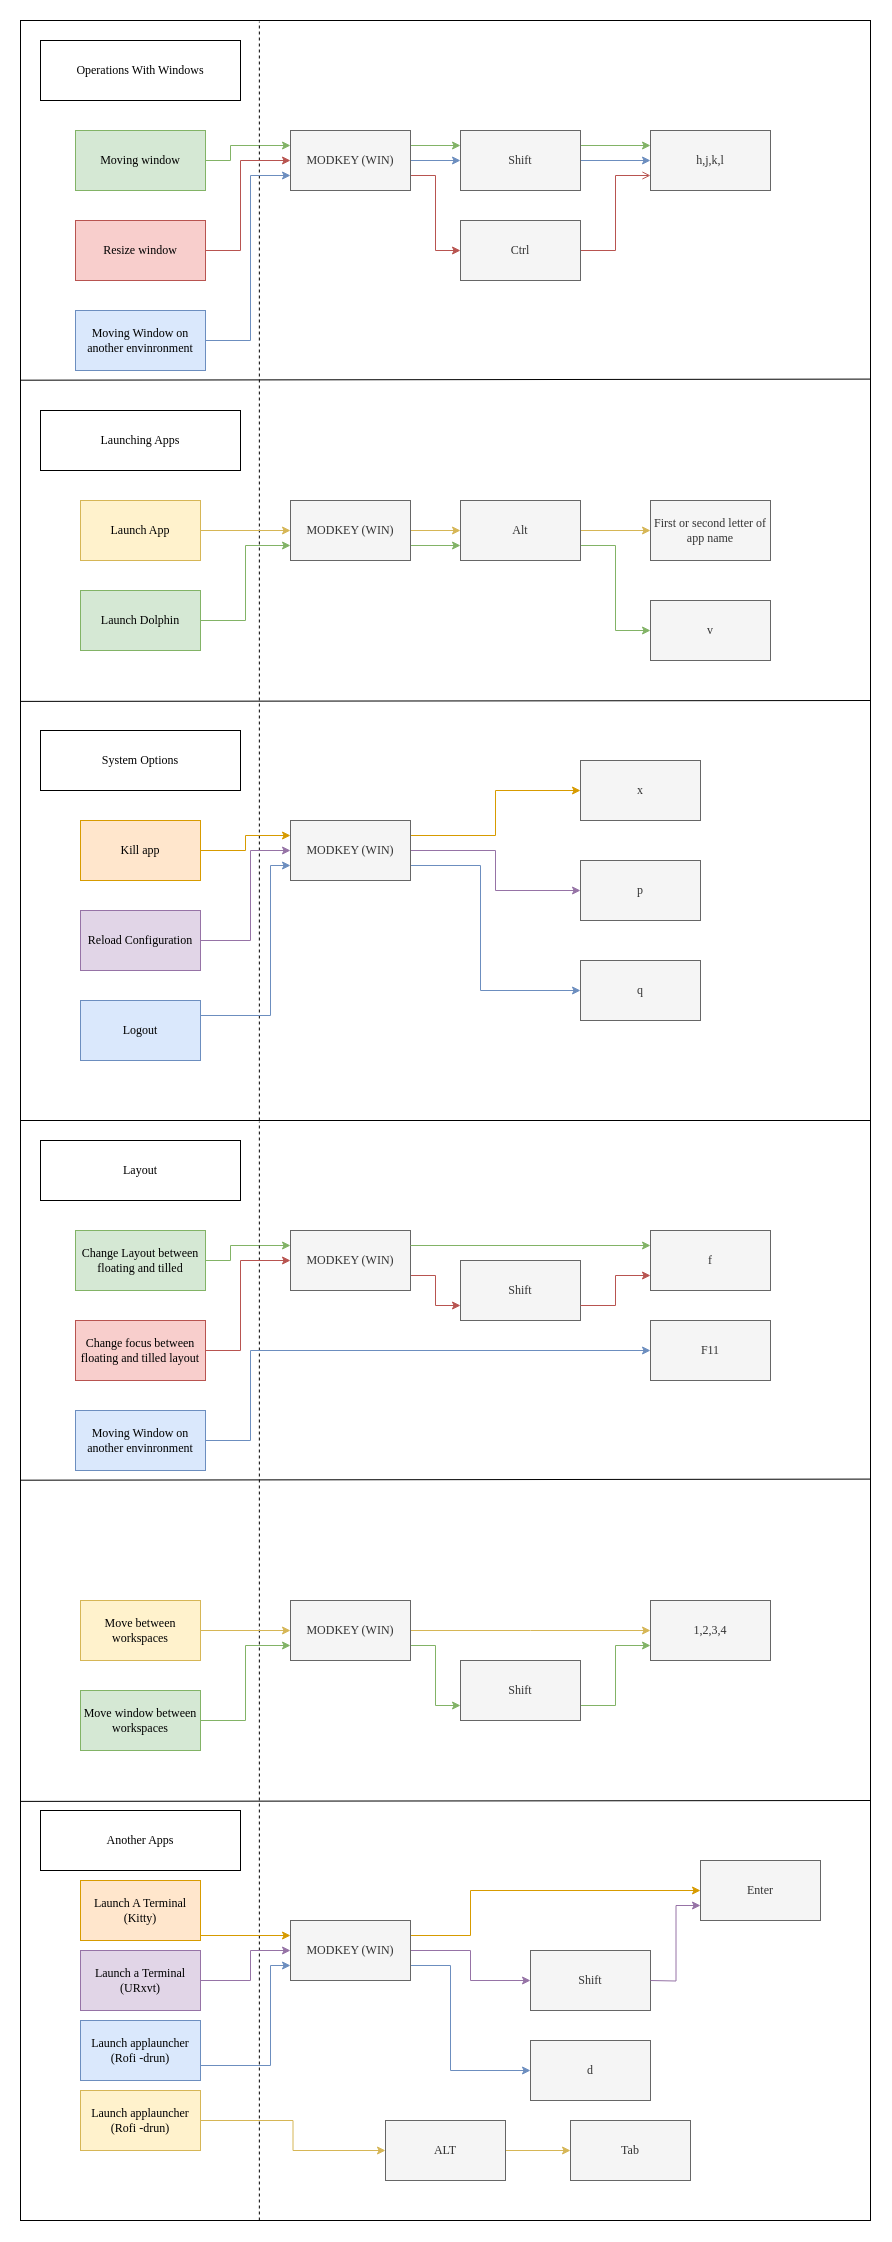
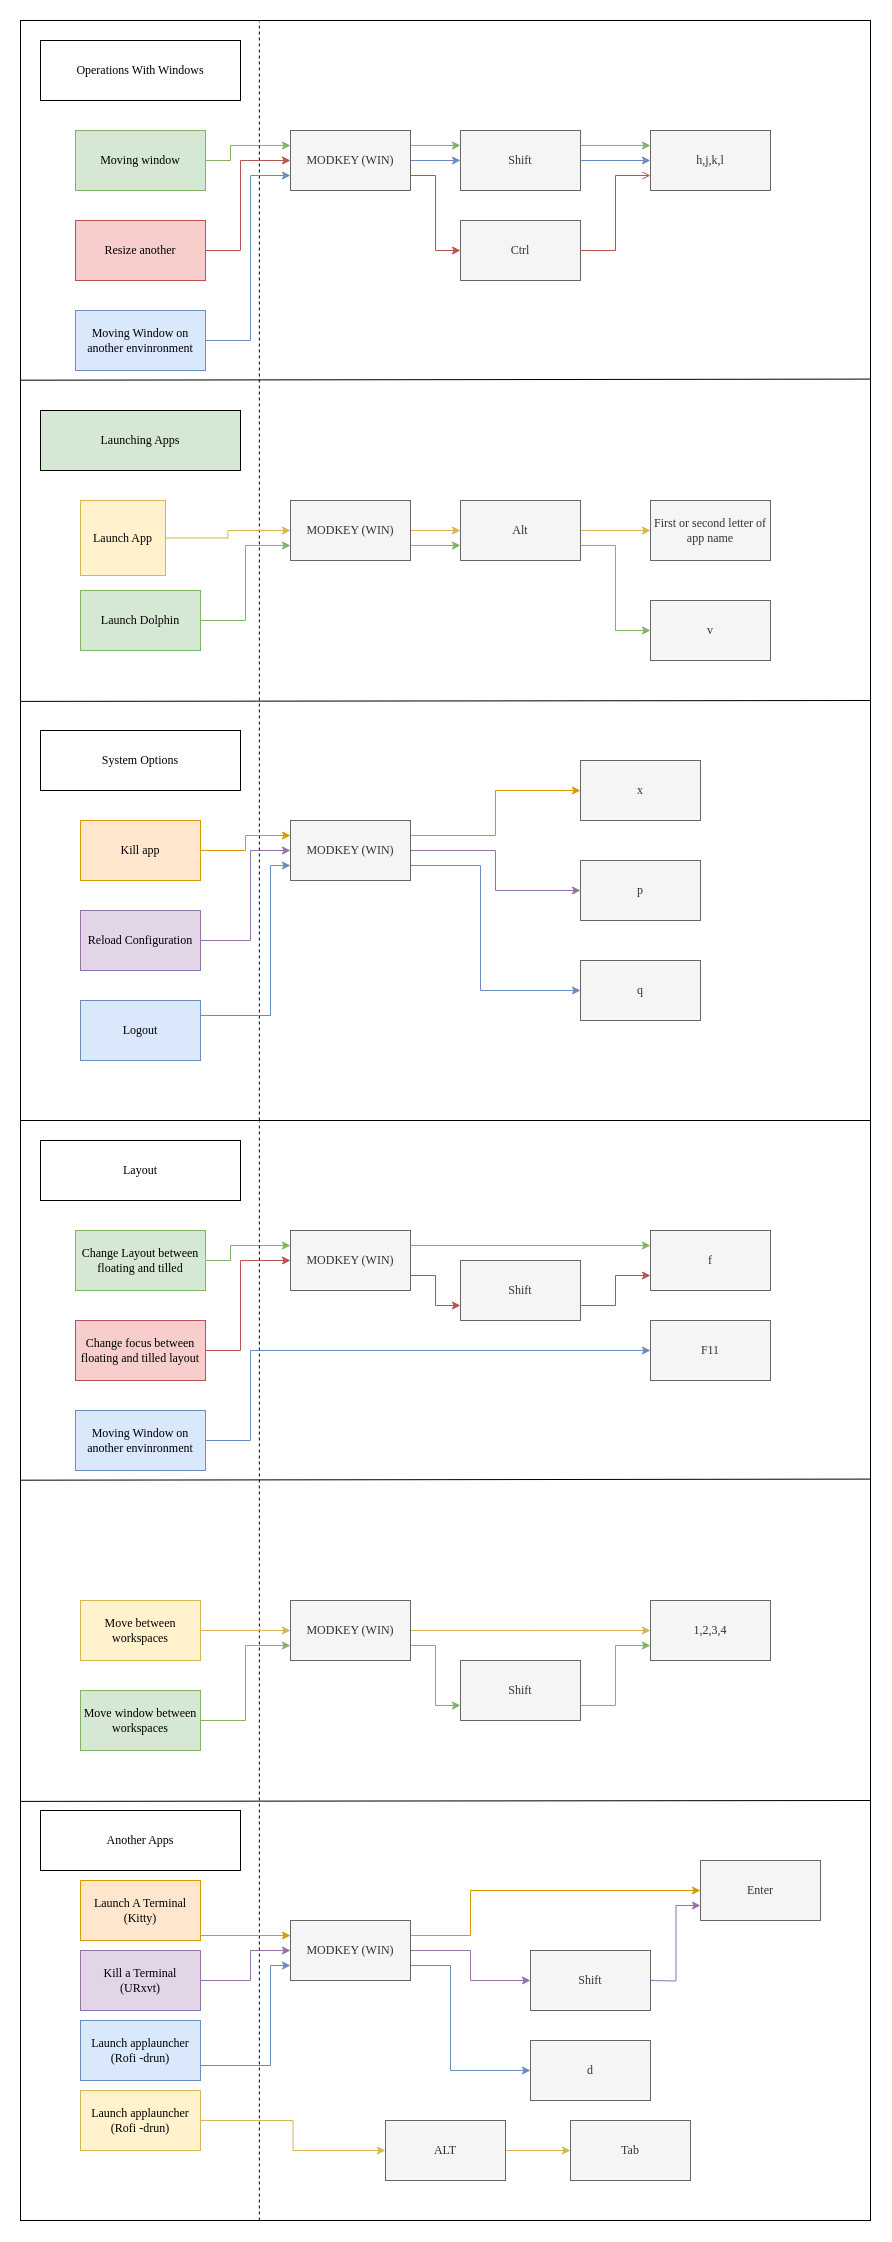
(141, 251) -> (141, 251)
(141, 441) -> (141, 441)
(141, 531) -> (123, 538)
(141, 1981) -> (141, 1981)
